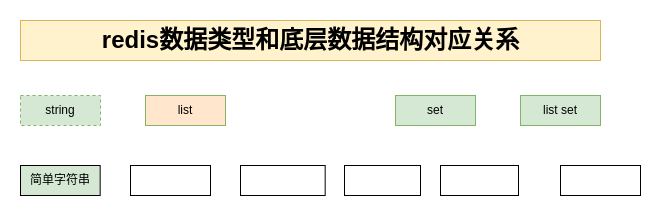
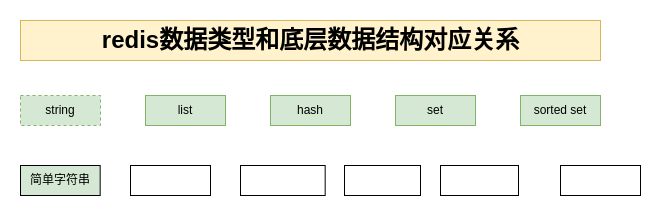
(186, 111) -> (186, 111)
none -> (311, 111)
(561, 111) -> (561, 111)
